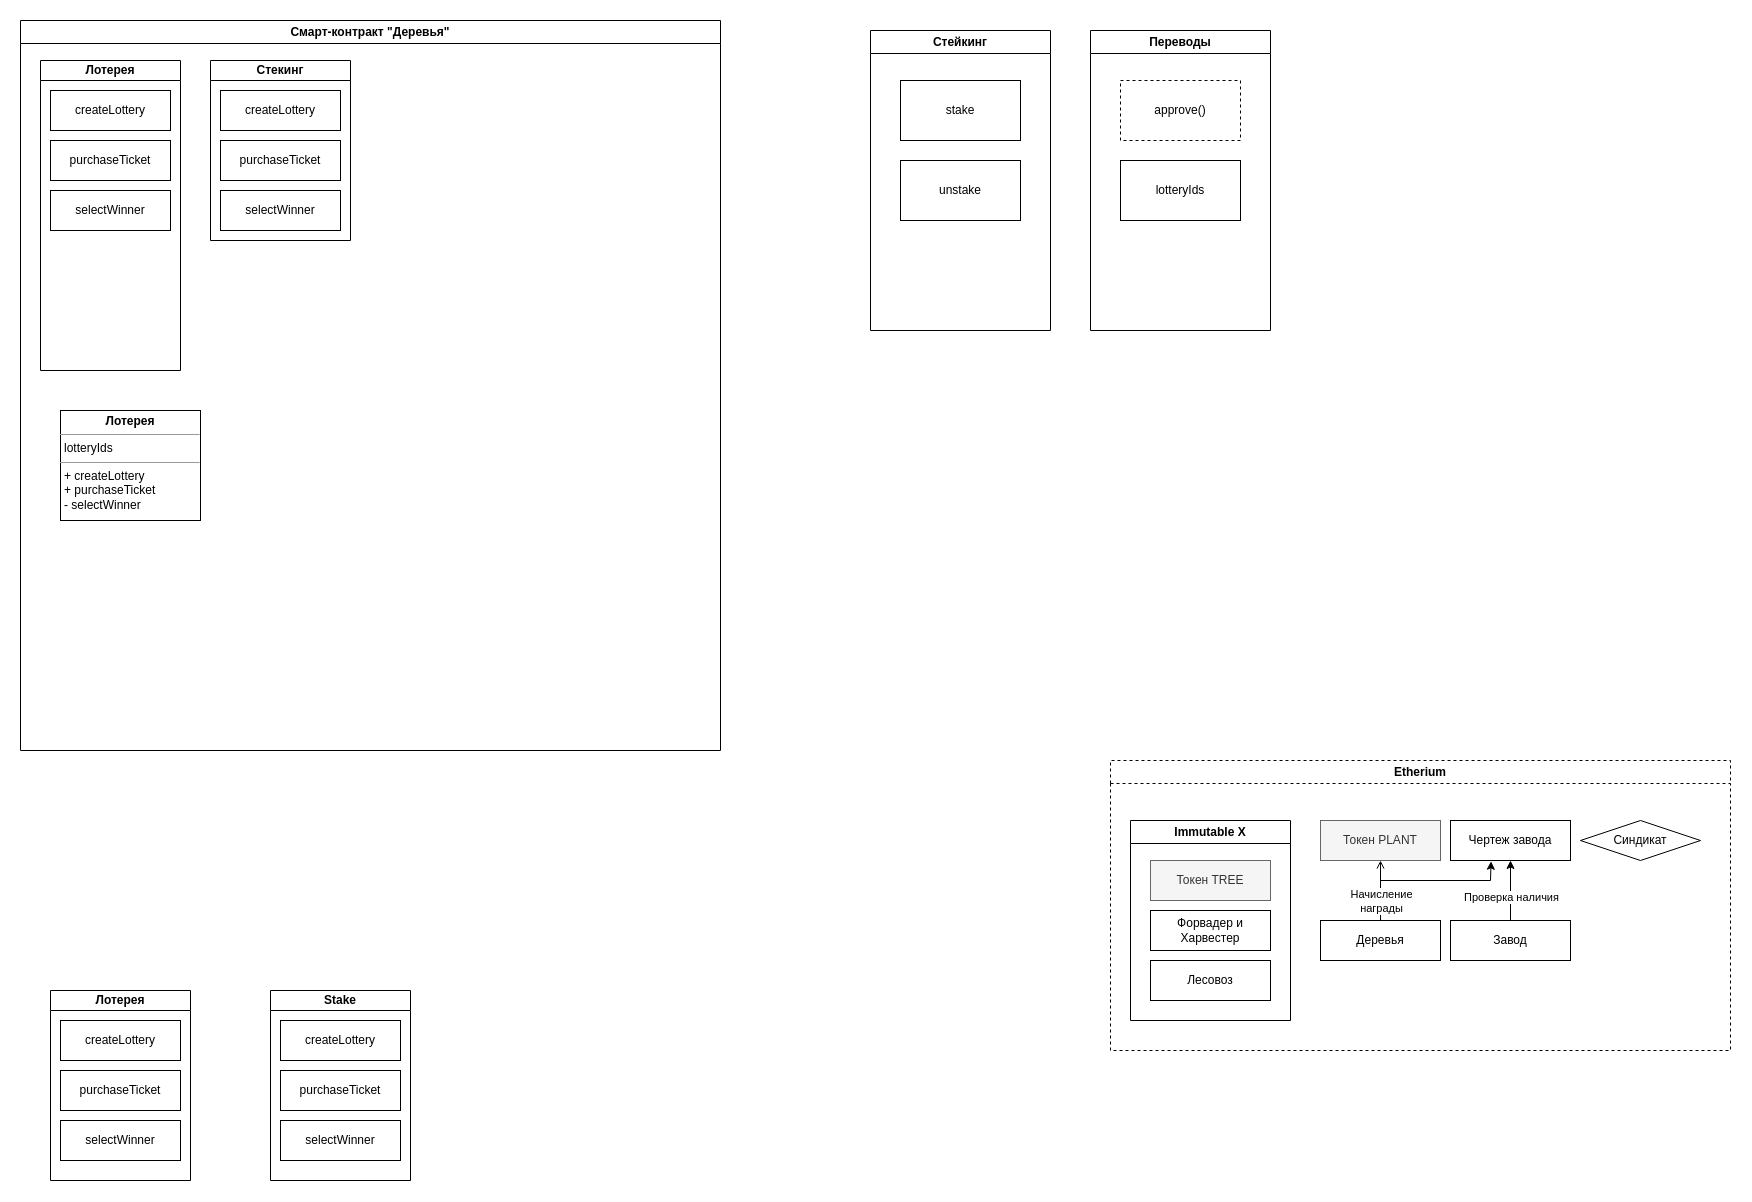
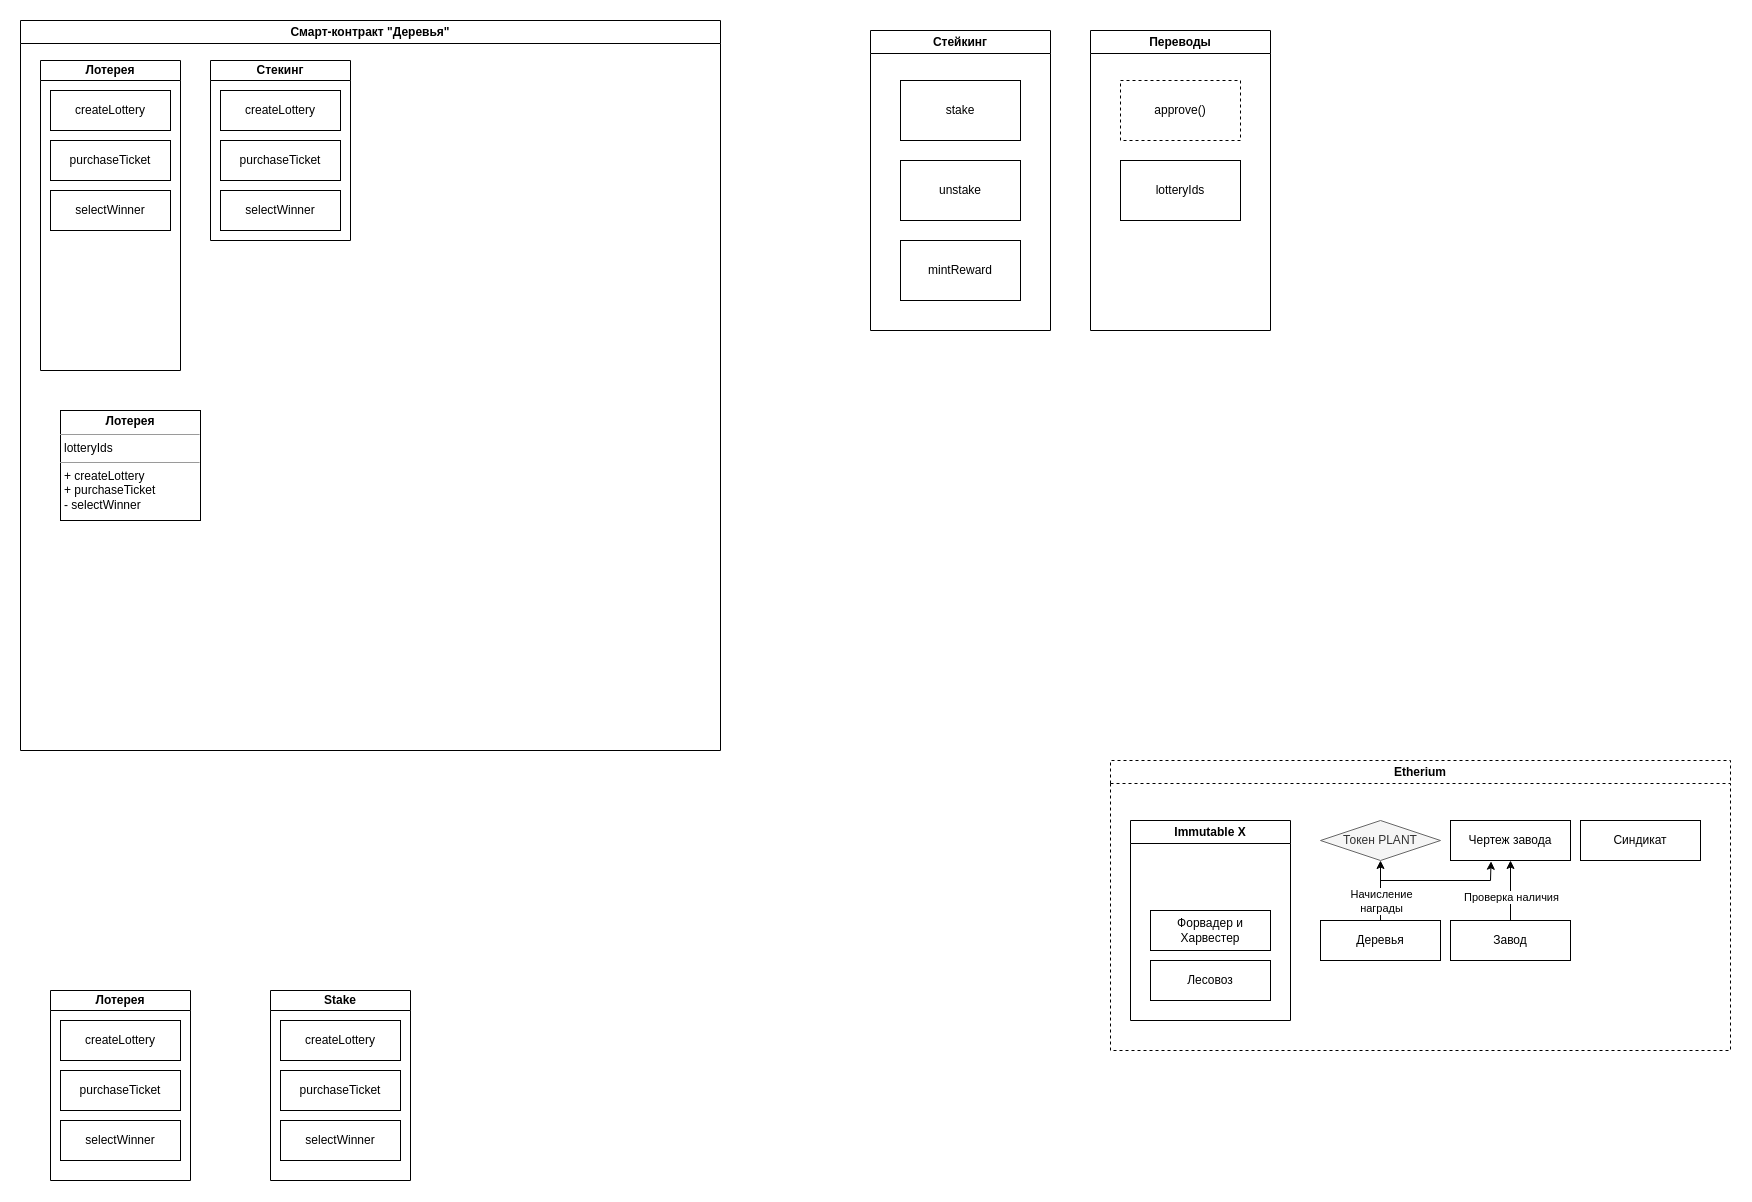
none -> (961, 271)
(1381, 841) -> (1381, 841)
(1641, 841) -> (1641, 841)
(1381, 866) -> (1381, 868)
(1211, 881) -> none
